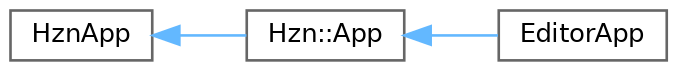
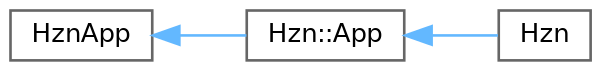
(583, 35) -> (545, 35)
